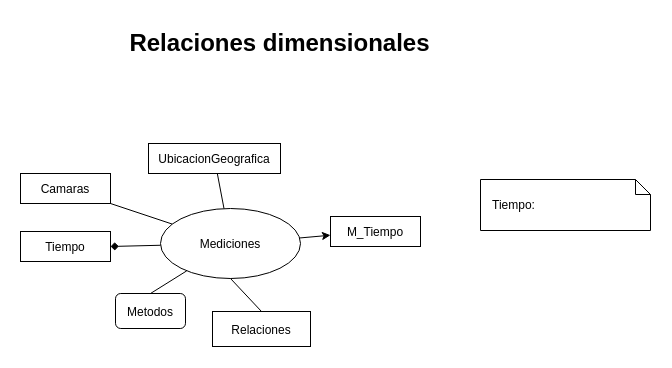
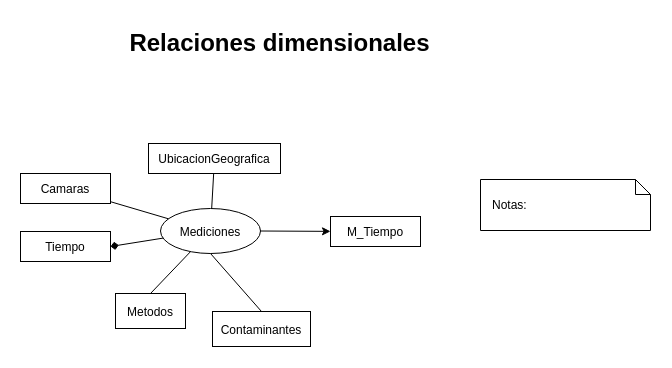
(513, 206) -> (511, 206)
(231, 244) -> (211, 231)
(151, 311) -> (151, 311)
(261, 330) -> (261, 330)
